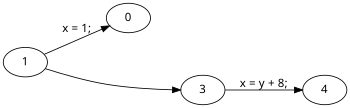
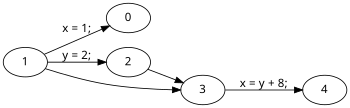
none -> (128, 62)
